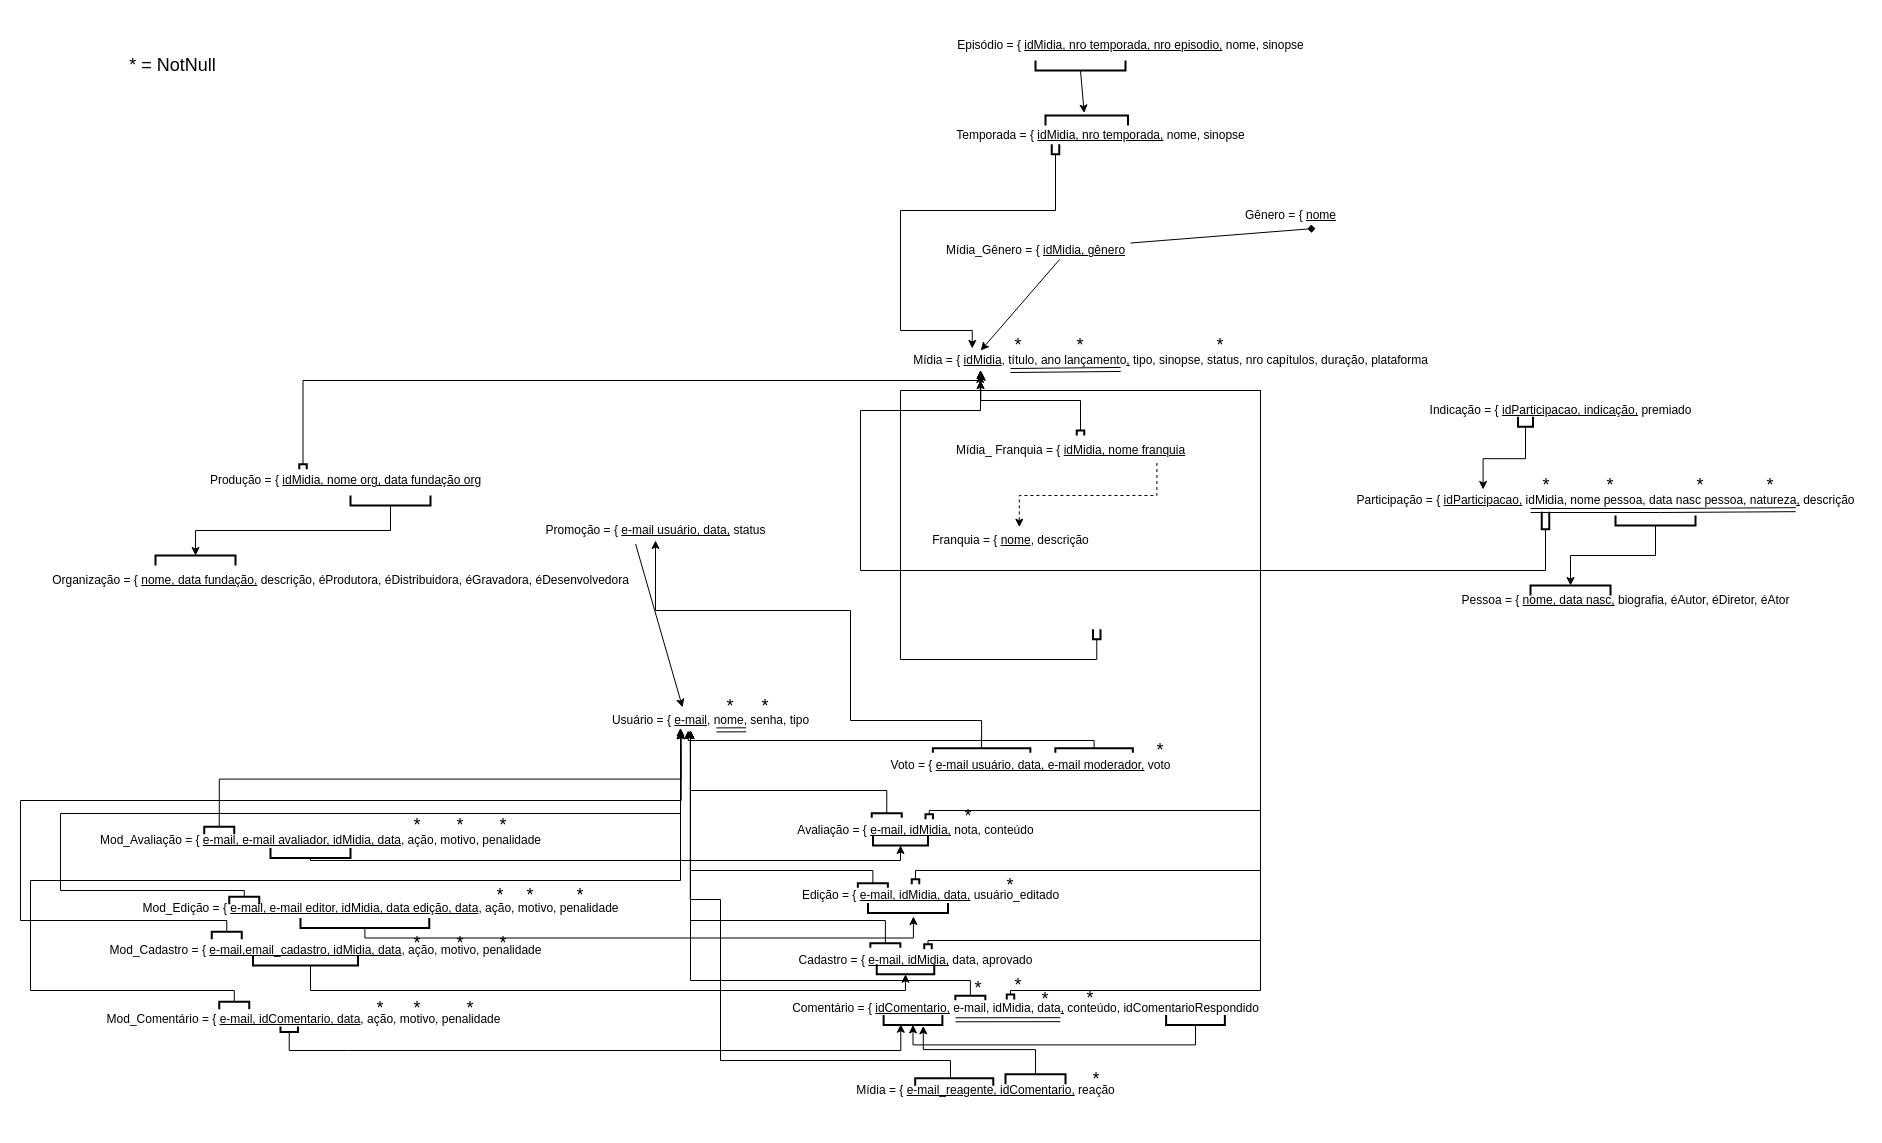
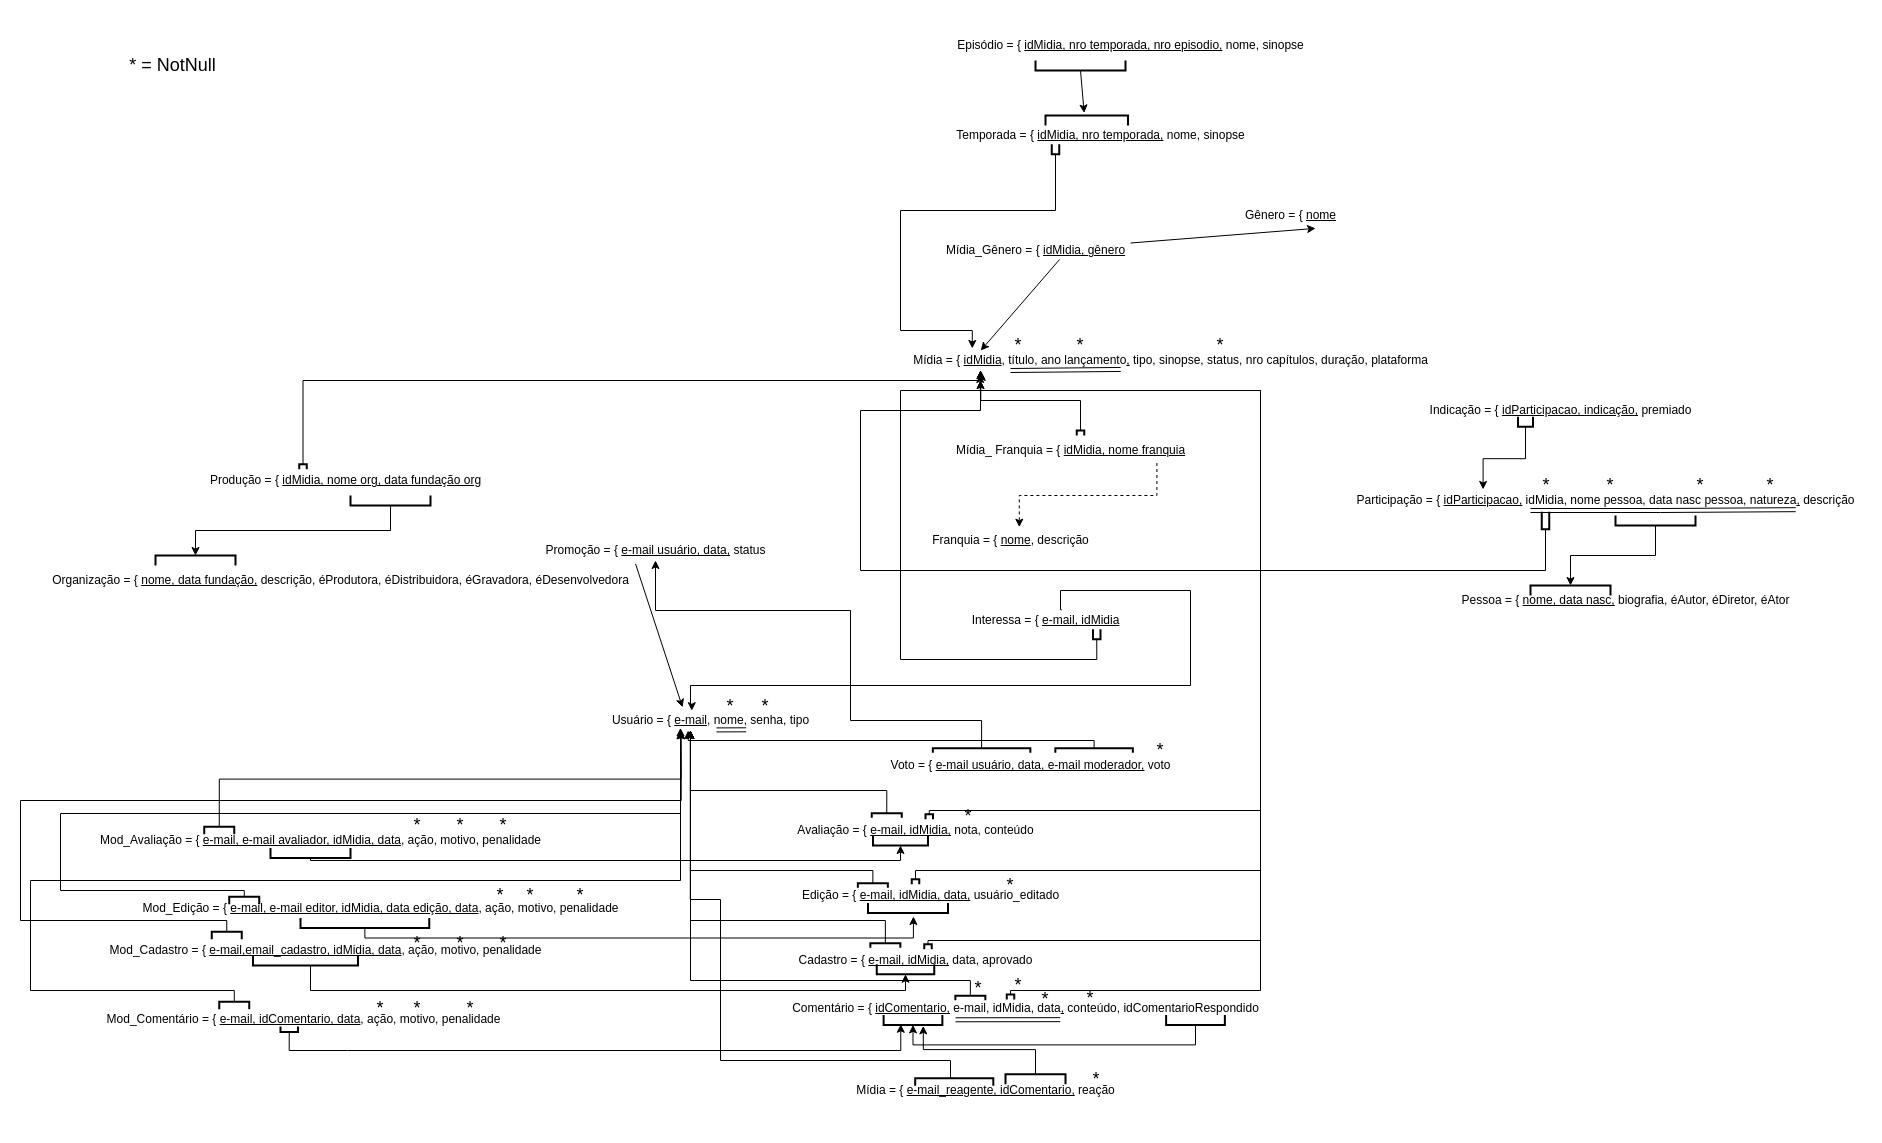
(1307, 229) -> (1307, 229)
(656, 531) -> (656, 551)
none -> (1046, 621)
none -> (1051, 686)
